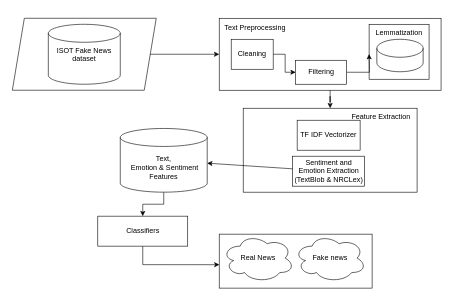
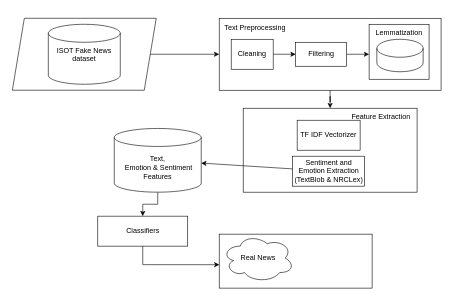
(321, 72) -> (321, 54)
(164, 160) -> (158, 160)
(330, 258) -> none
